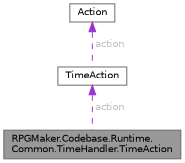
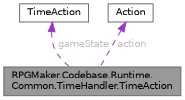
(92, 49) -> (111, 49)
(109, 108) -> (82, 44)
